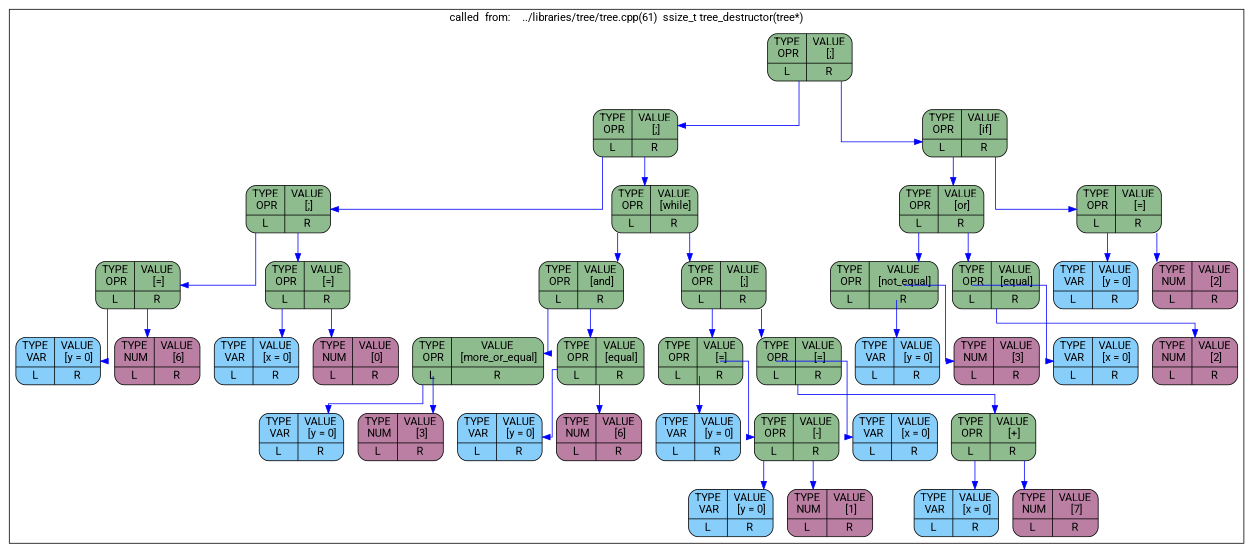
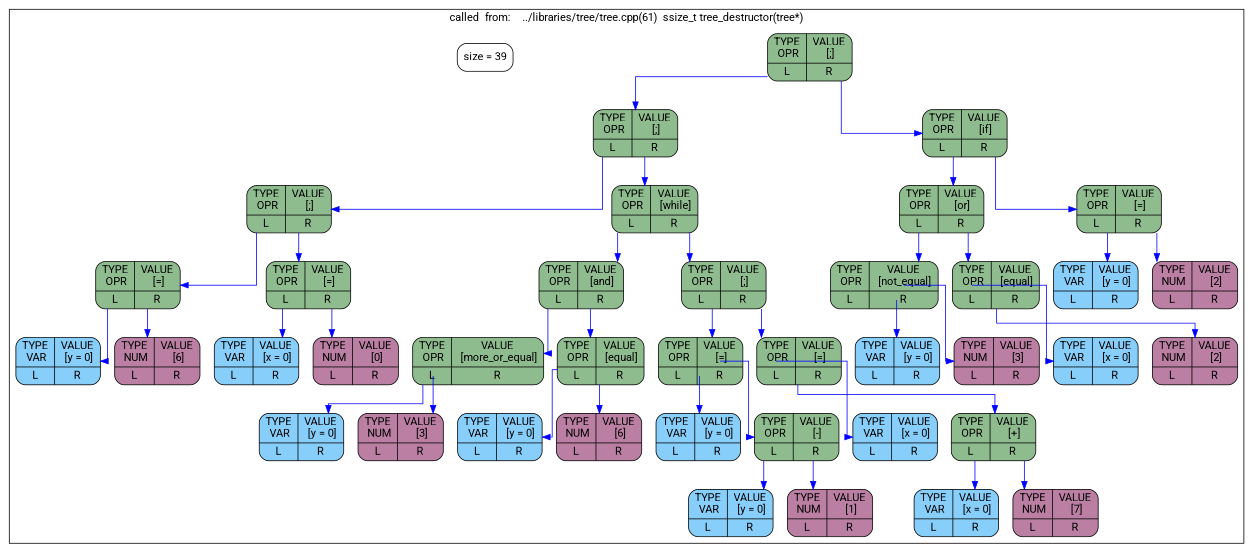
none -> (485, 57)
